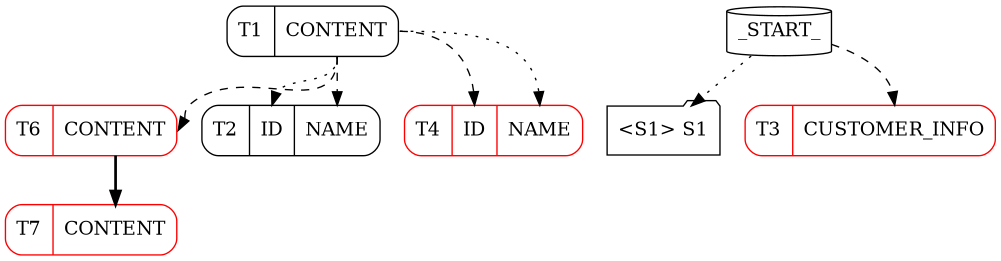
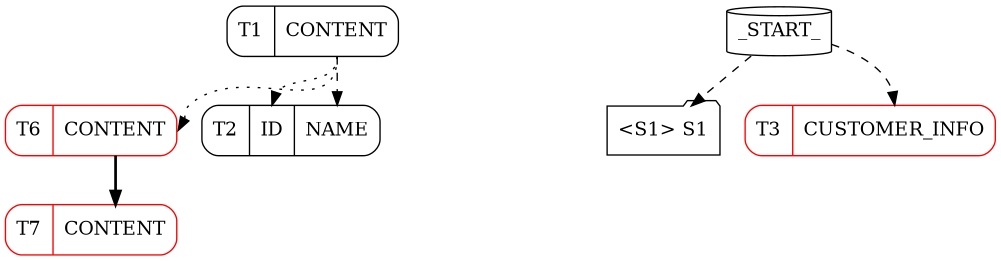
(727, 77) -> (727, 77)
(264, 88) -> (264, 88)
(494, 131) -> none
